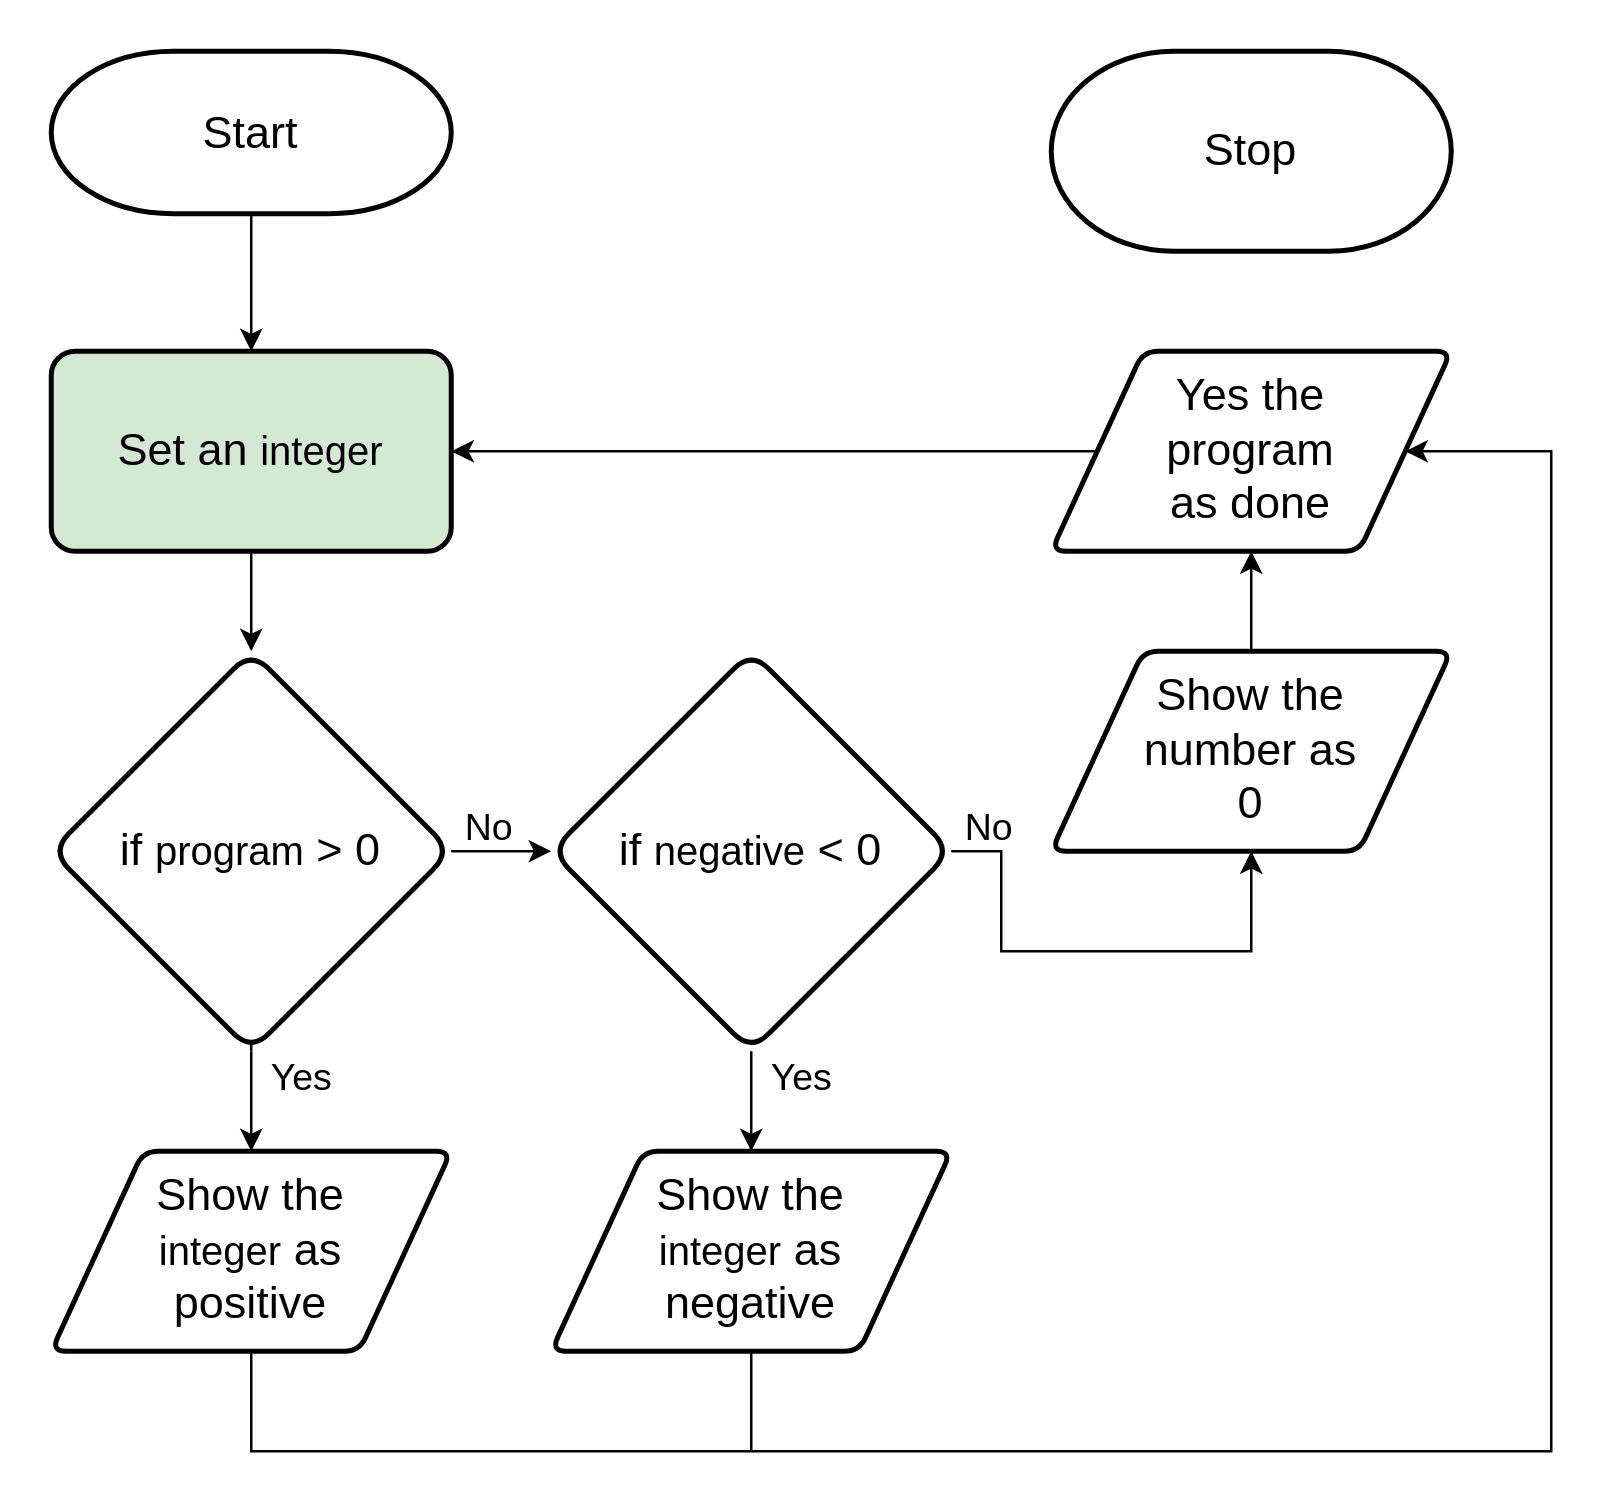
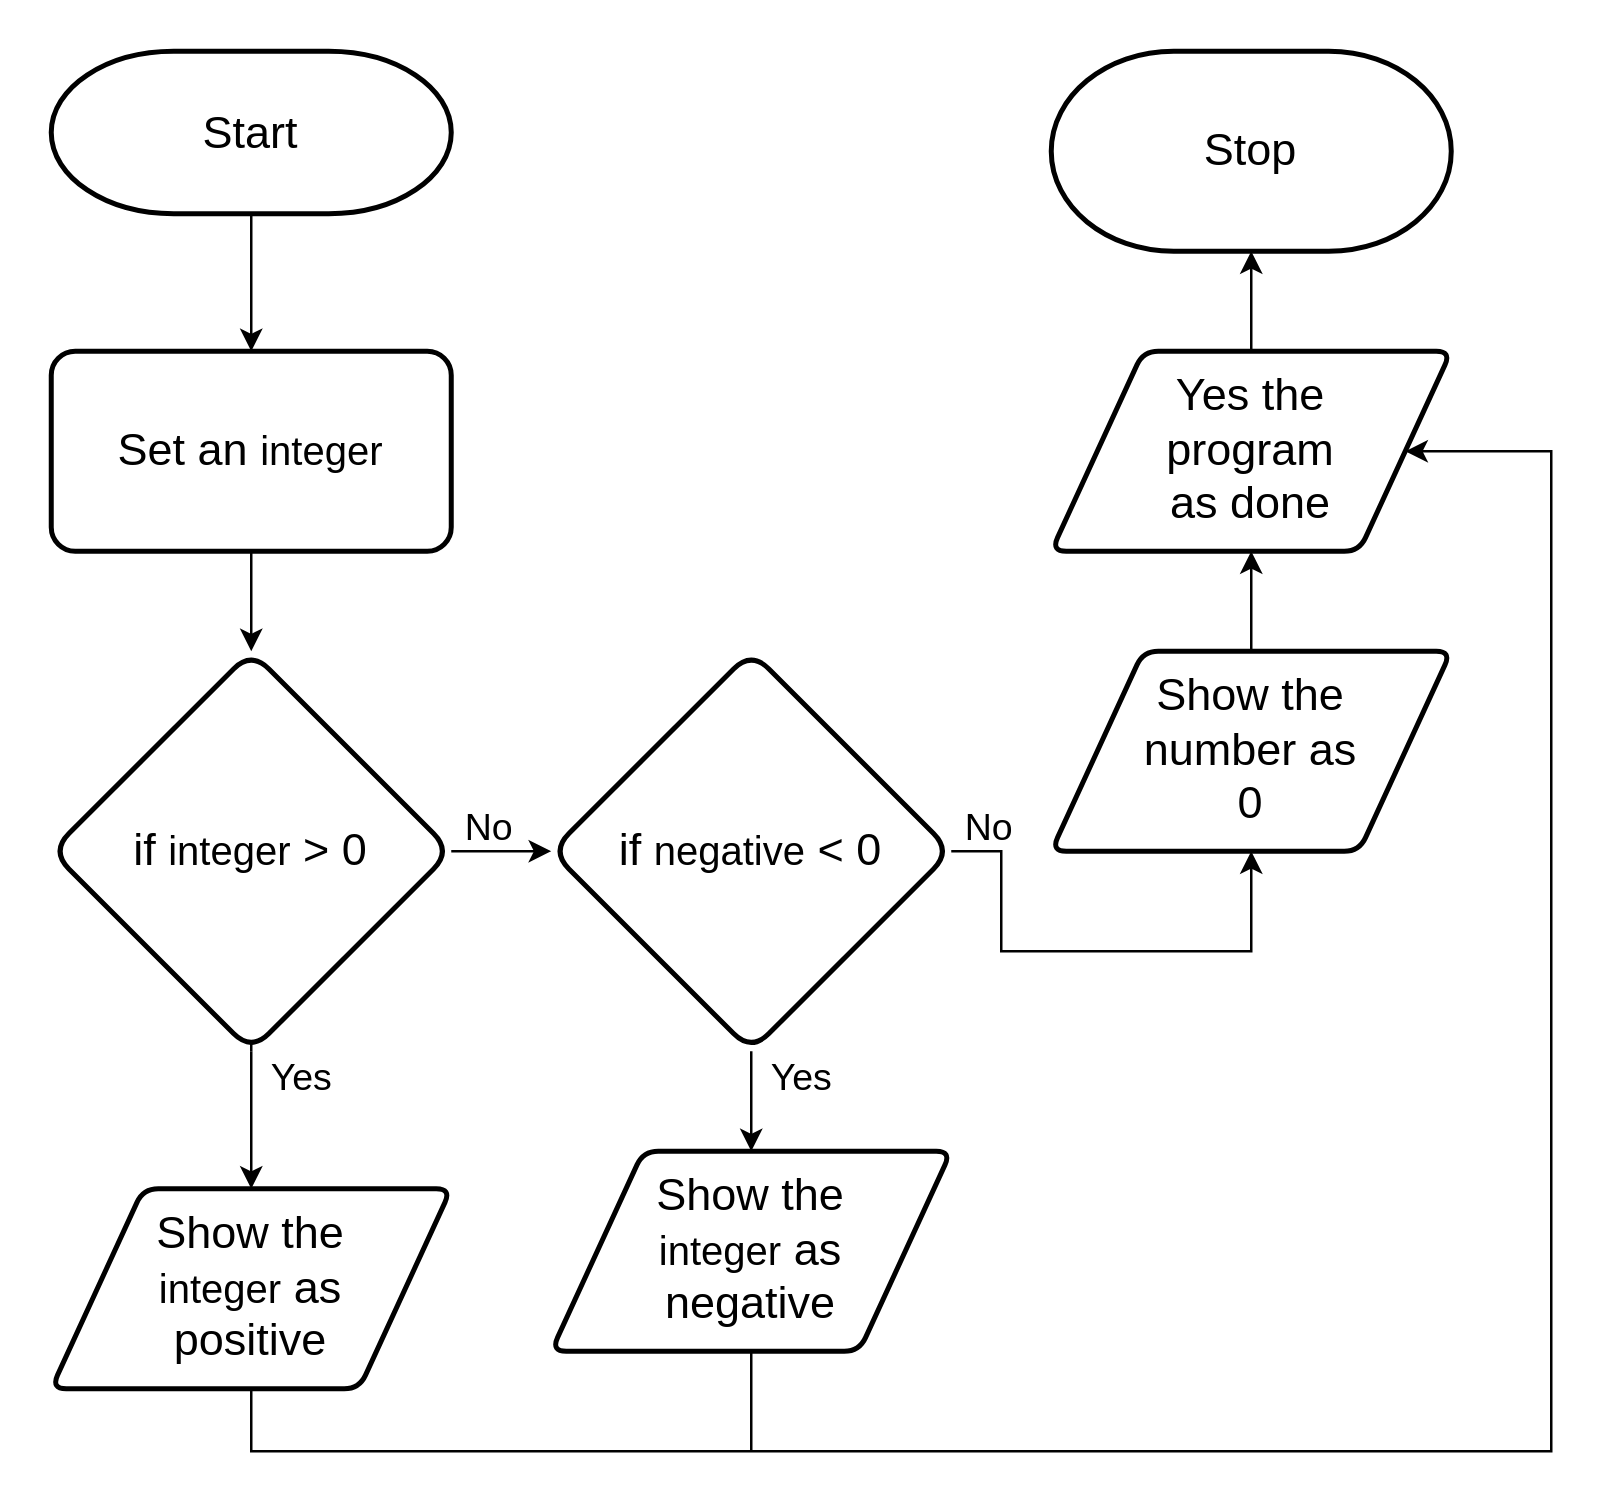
(251, 451) -> (251, 451)
(782, 451) -> (1251, 309)
(251, 851) -> (251, 851)
(251, 1251) -> (251, 1289)
